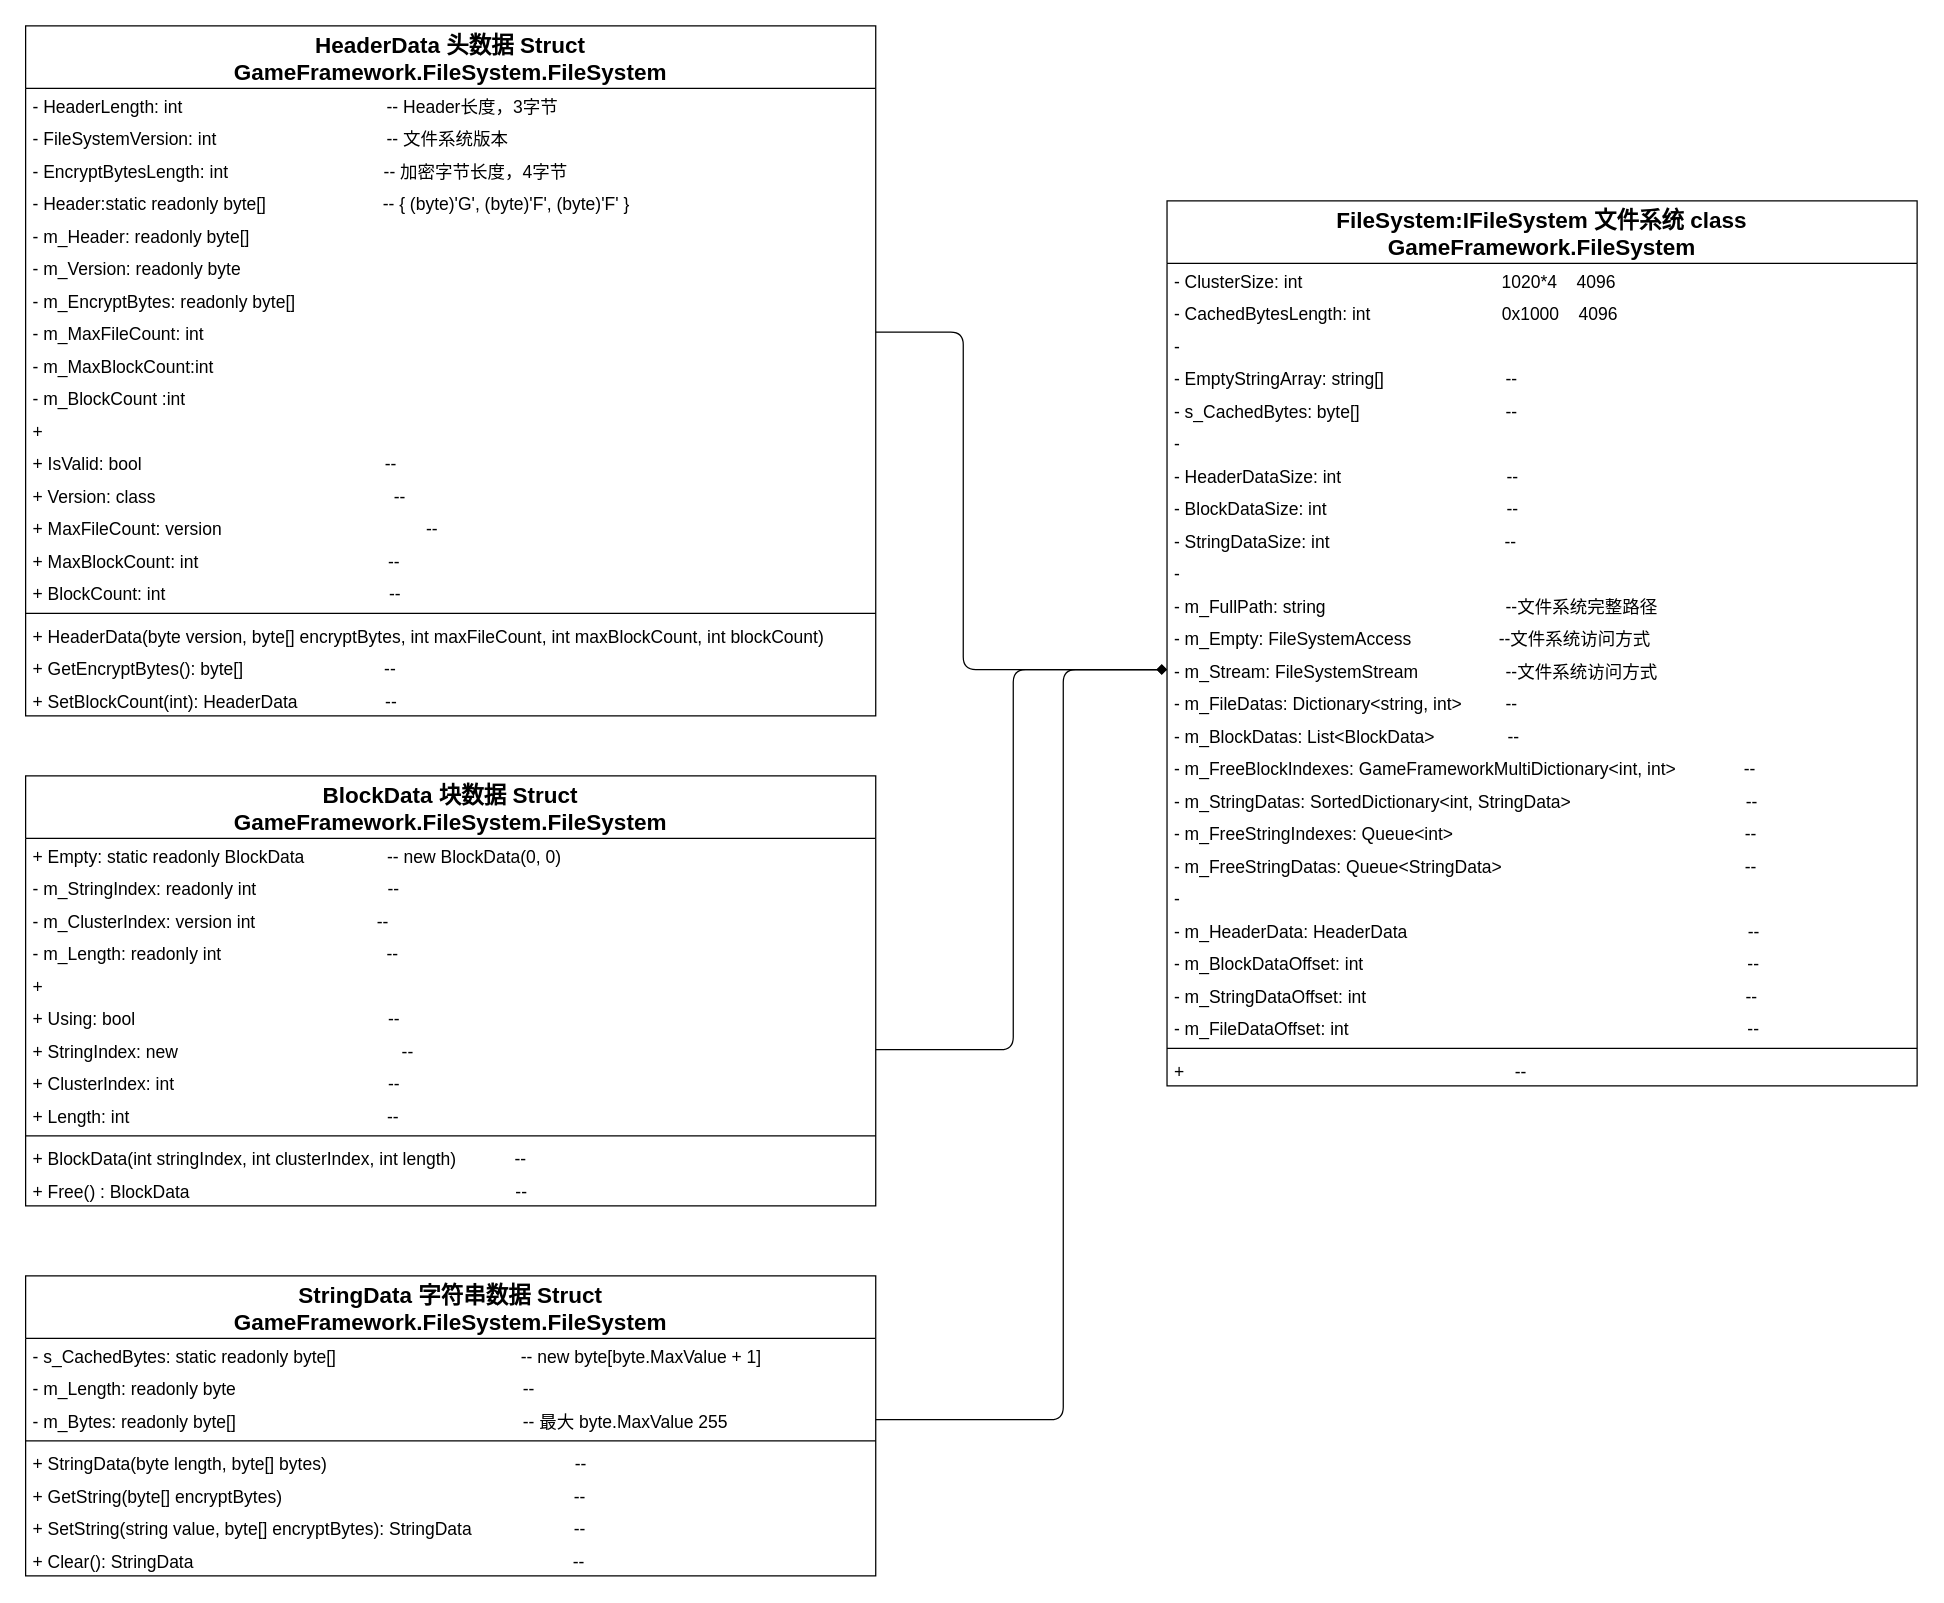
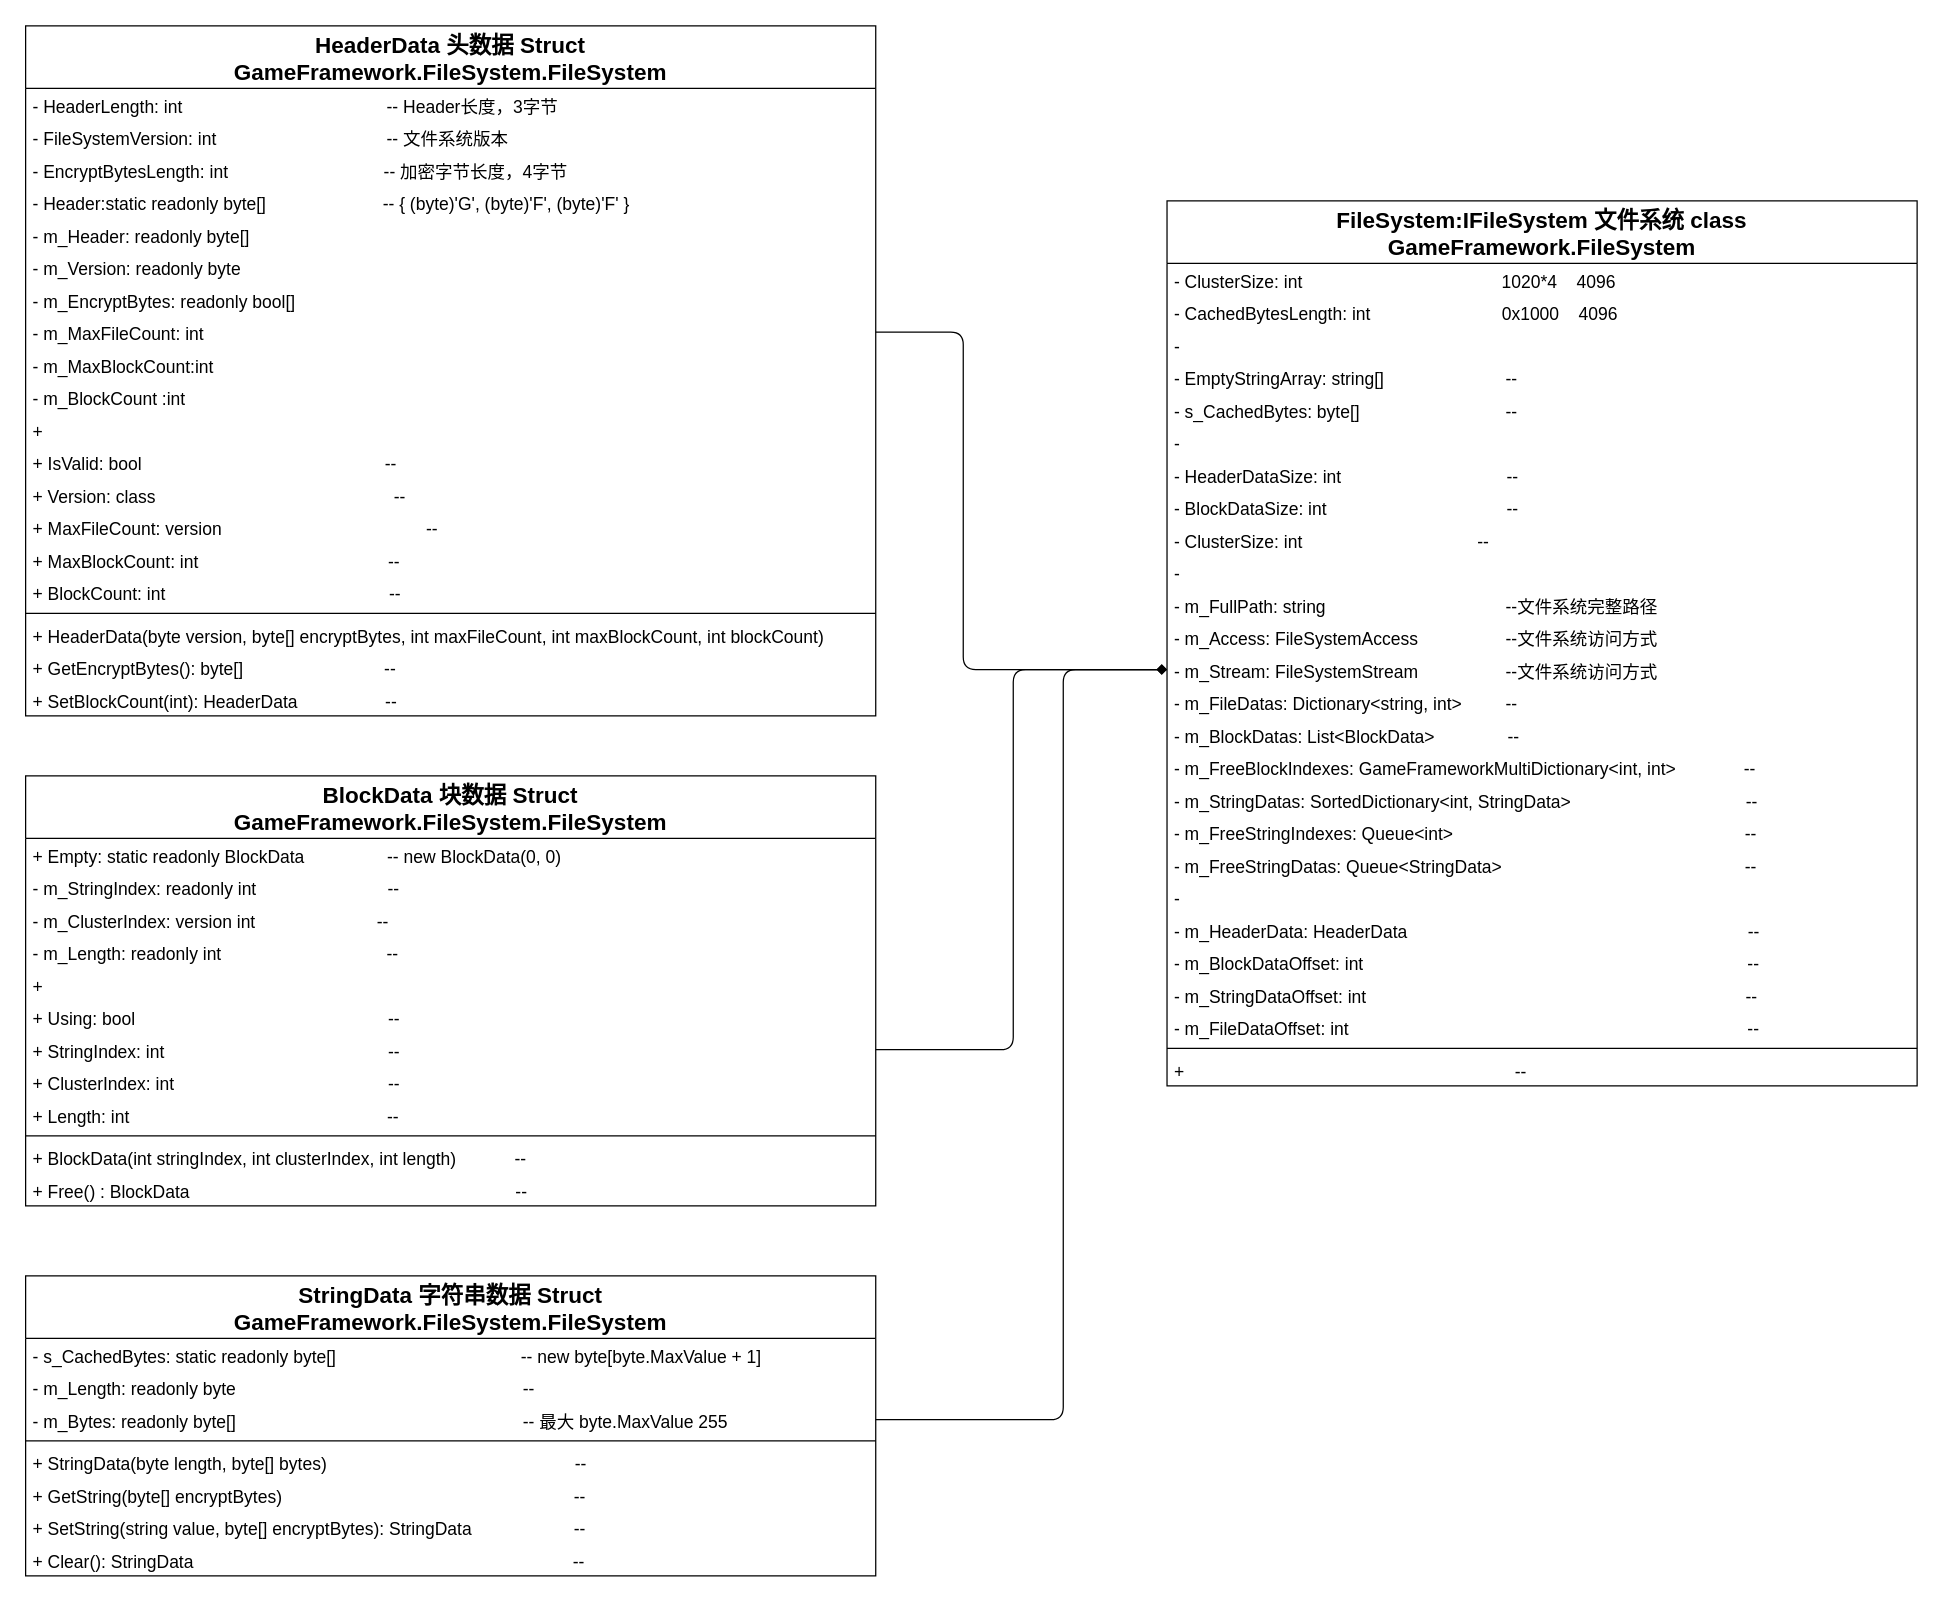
(187, 302) -> (185, 302)
(1408, 542) -> (1394, 542)
(1444, 639) -> (1449, 639)
(297, 1052) -> (294, 1052)
